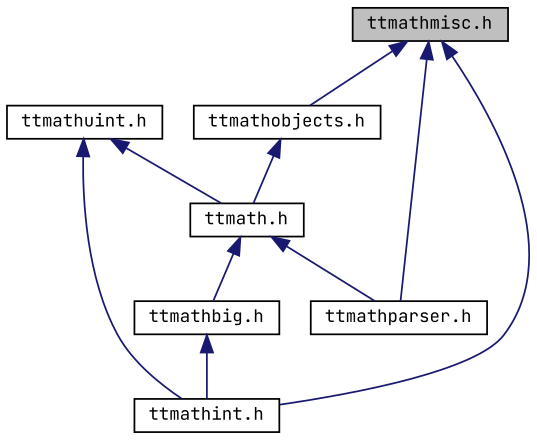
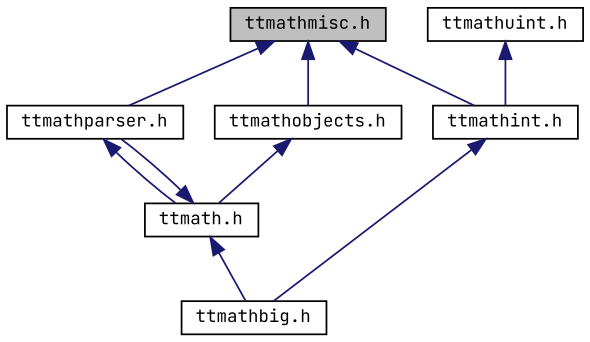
(174, 176) -> (145, 179)
(207, 376) -> (373, 225)
